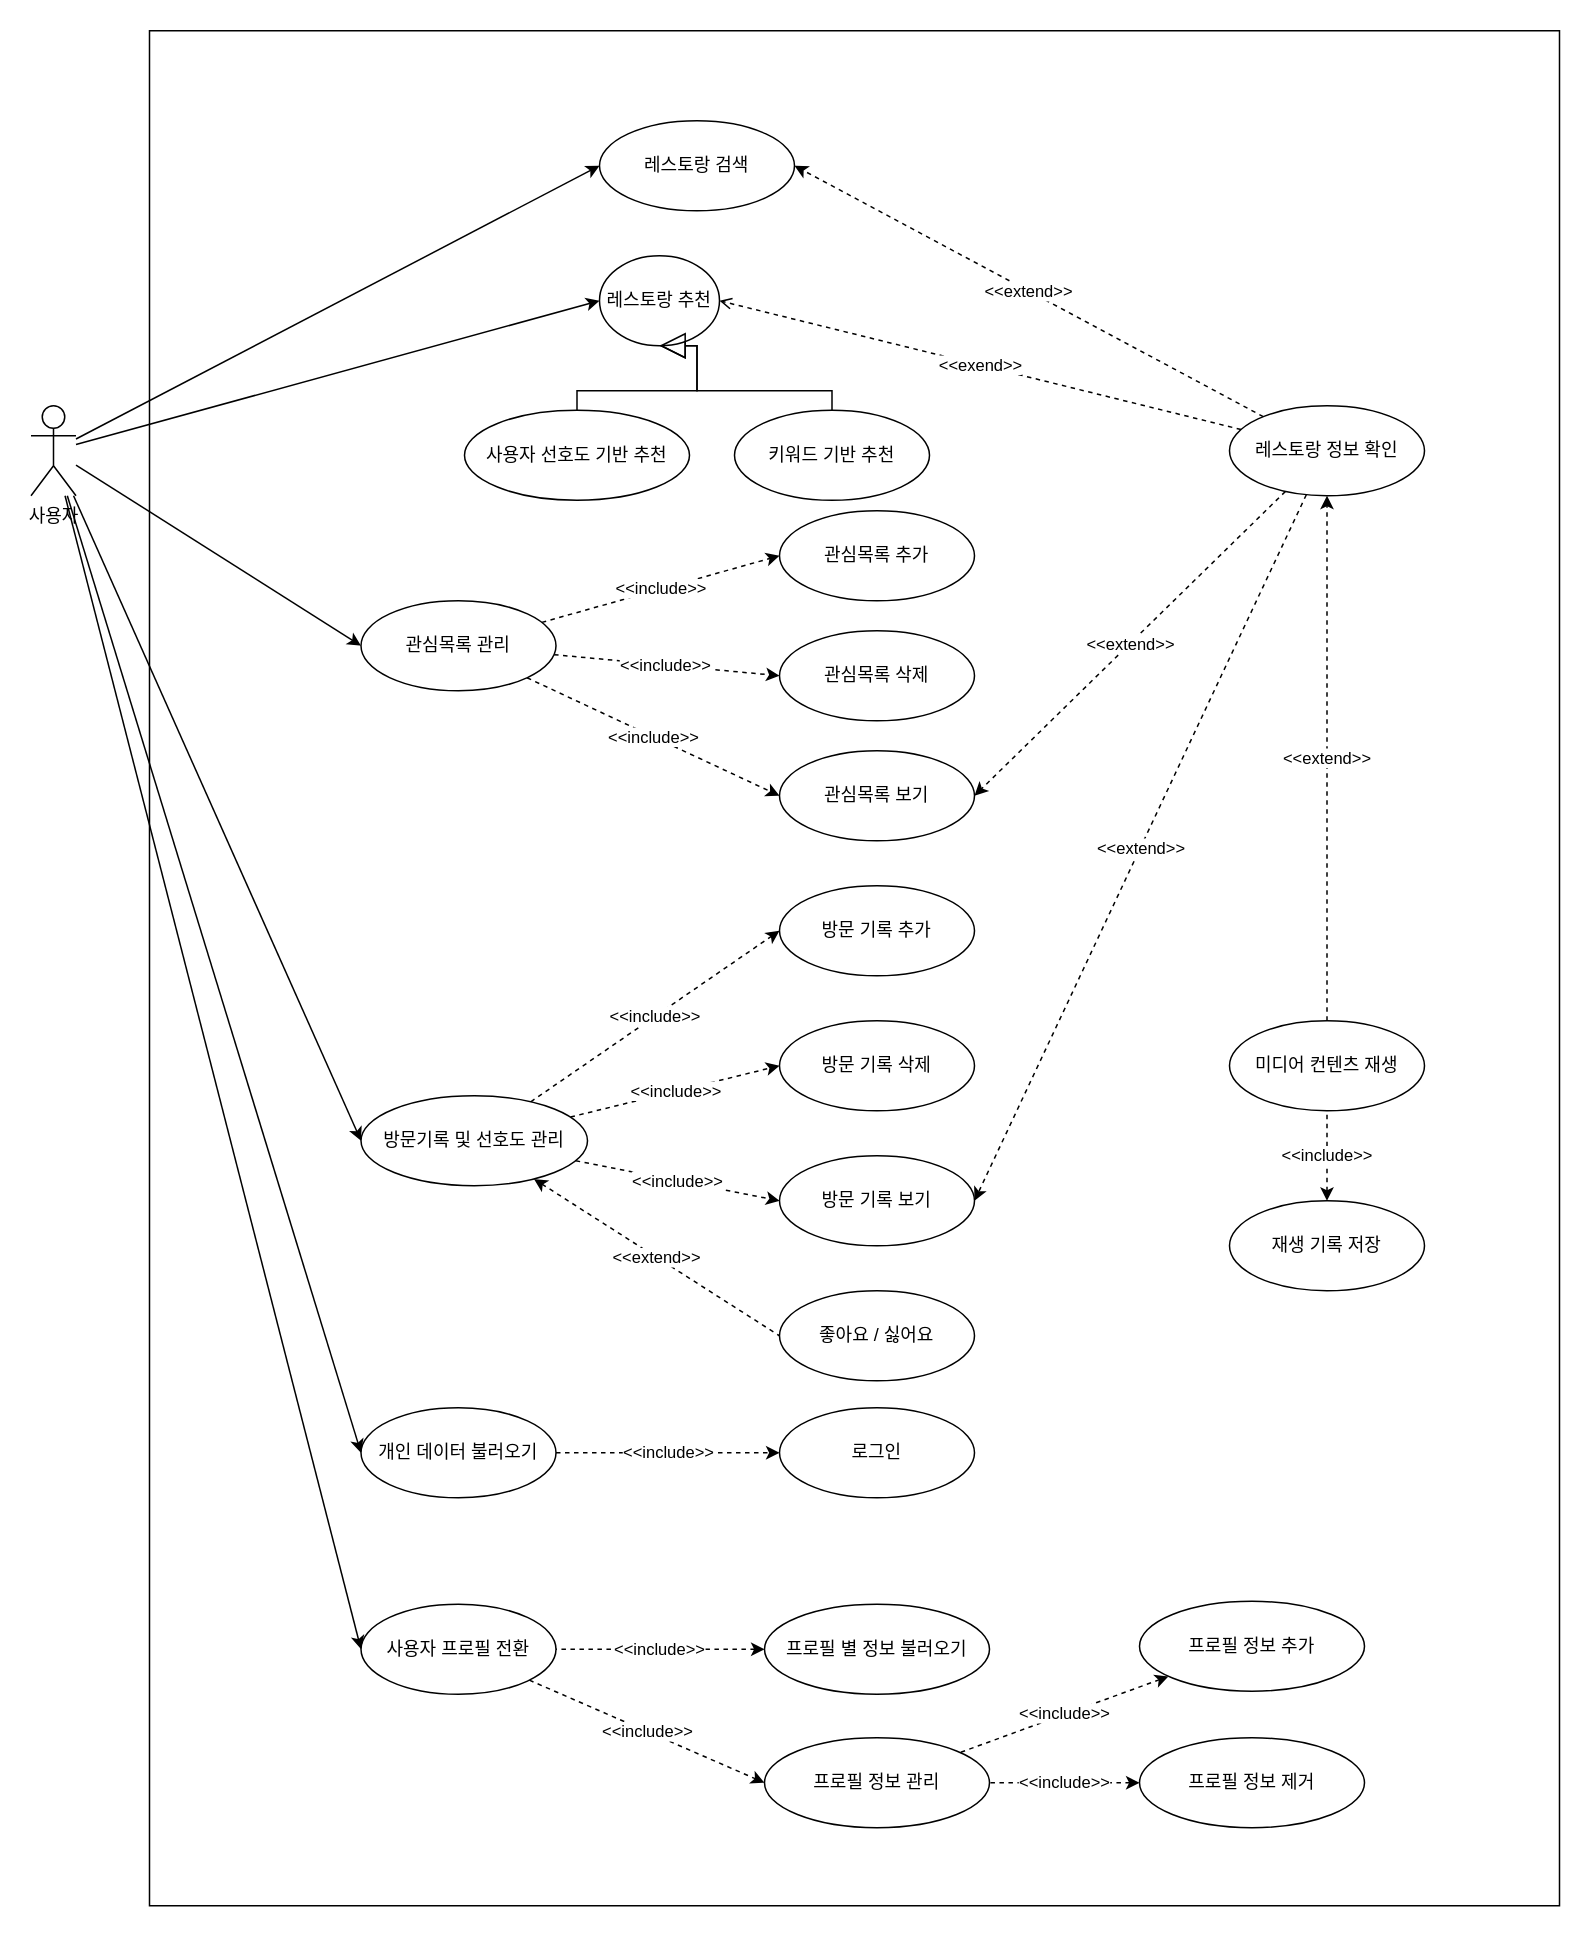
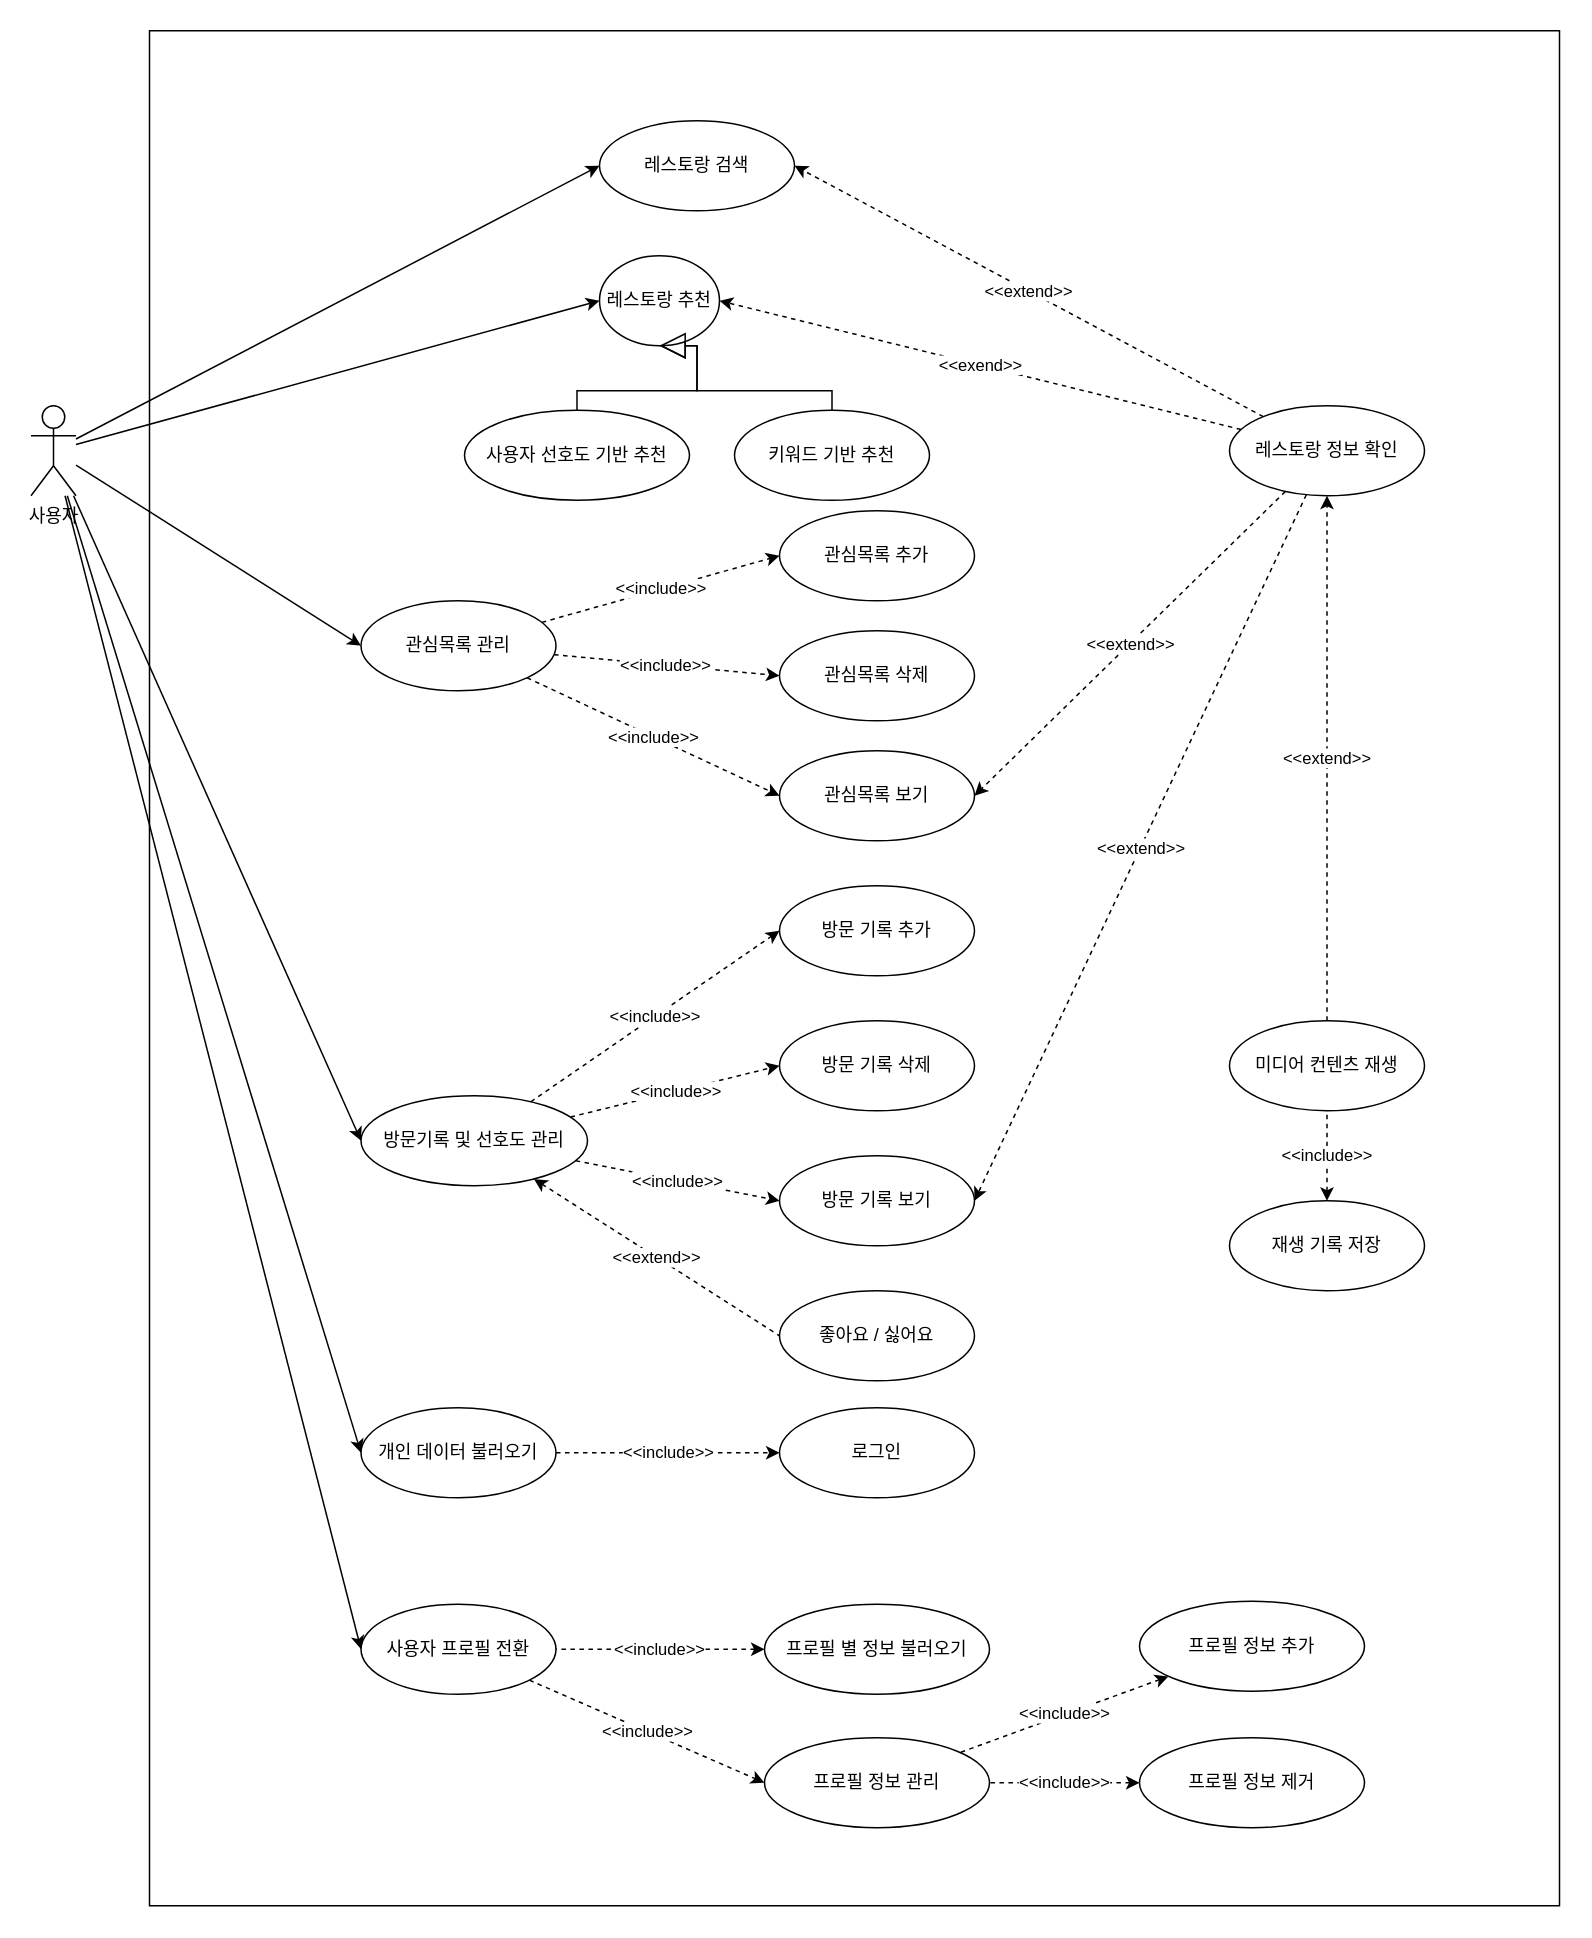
(727, 303) -> (730, 304)
